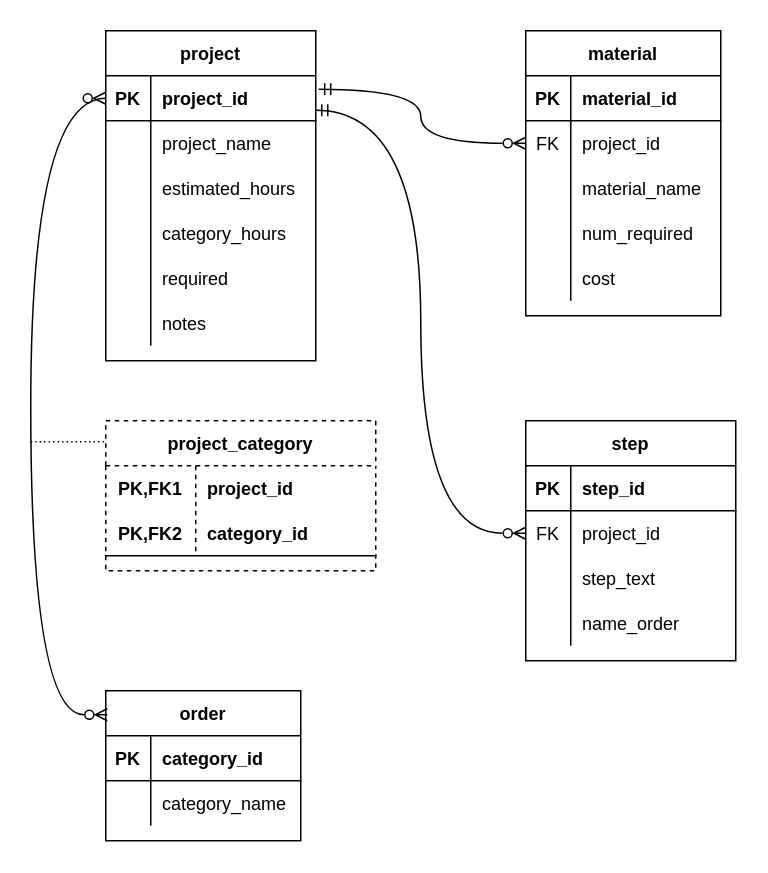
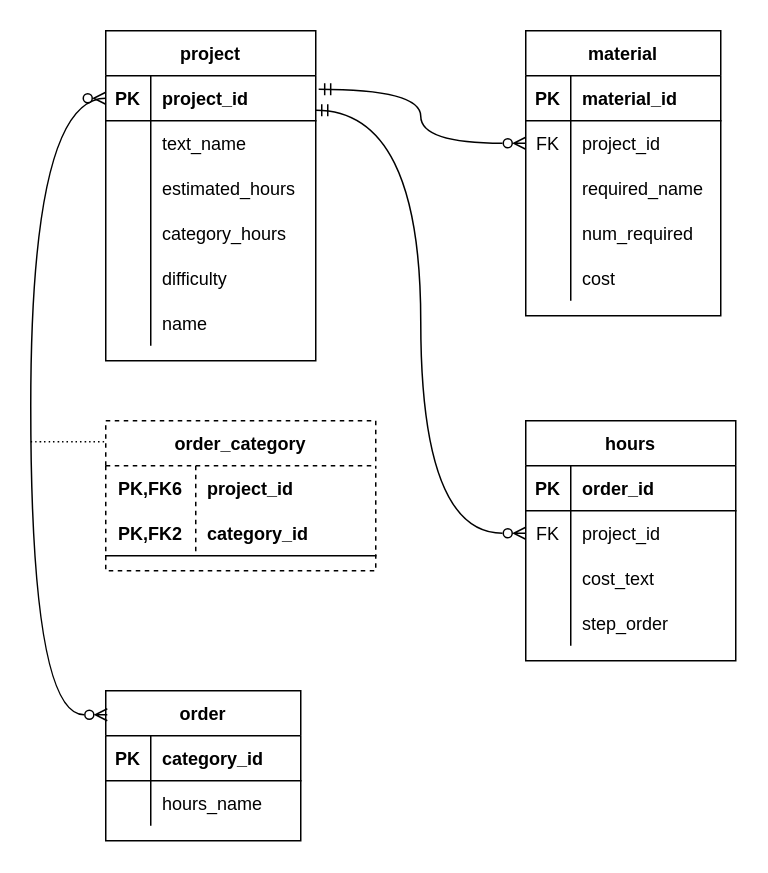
(222, 144) -> (207, 144)
(643, 189) -> (645, 189)
(200, 279) -> (205, 279)
(187, 324) -> (182, 324)
(240, 444) -> (240, 444)
(630, 444) -> (630, 444)
(150, 489) -> (150, 489)
(615, 489) -> (620, 489)
(627, 579) -> (627, 579)
(632, 624) -> (632, 624)
(228, 804) -> (212, 804)
